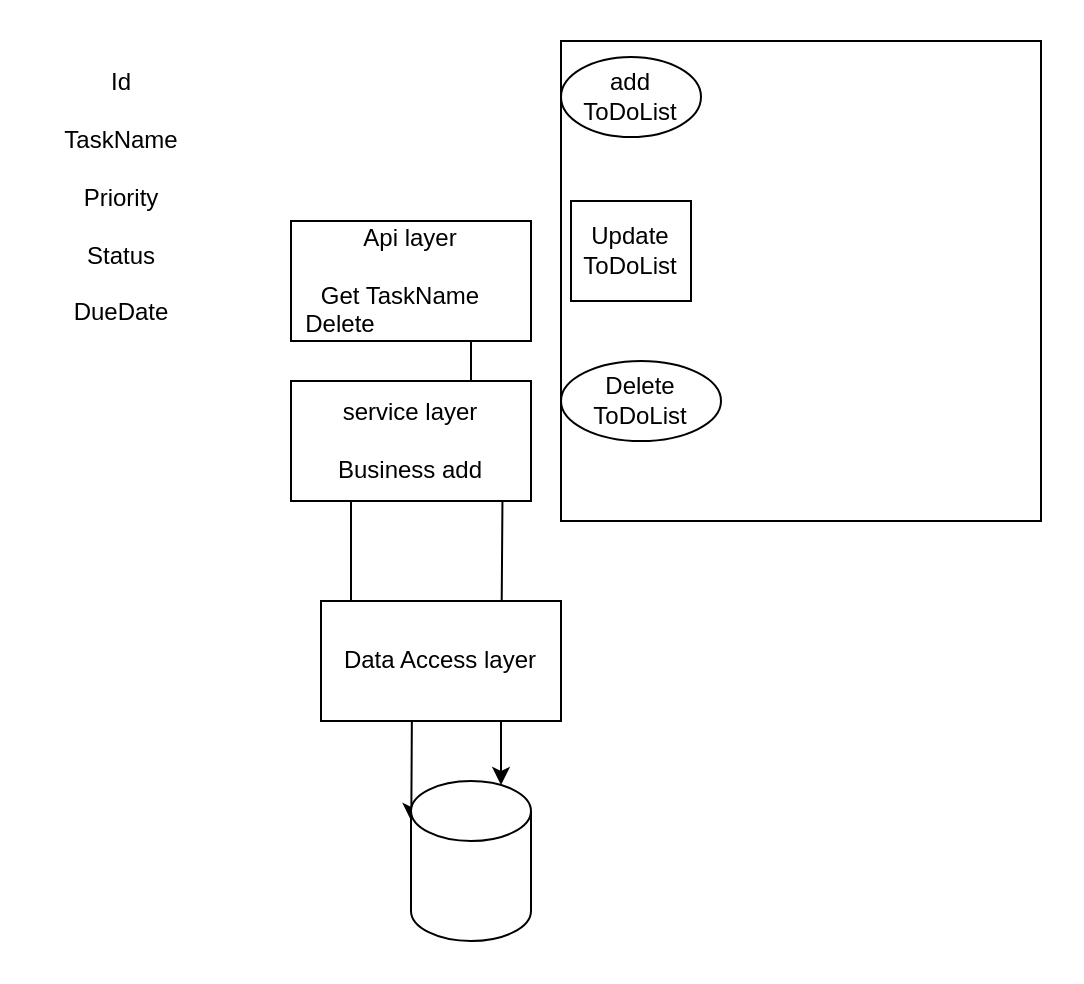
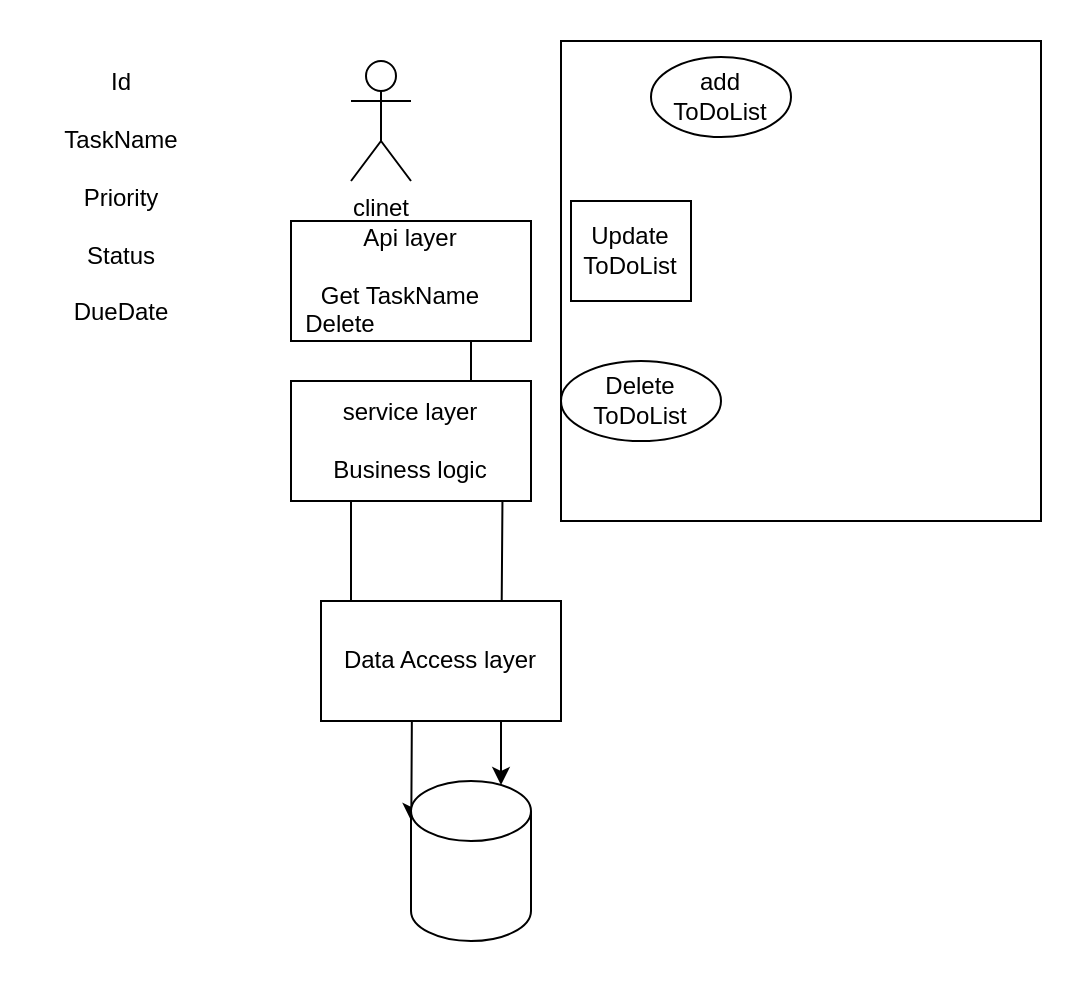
(631, 97) -> (721, 97)
none -> (381, 121)
(411, 441) -> (411, 441)
